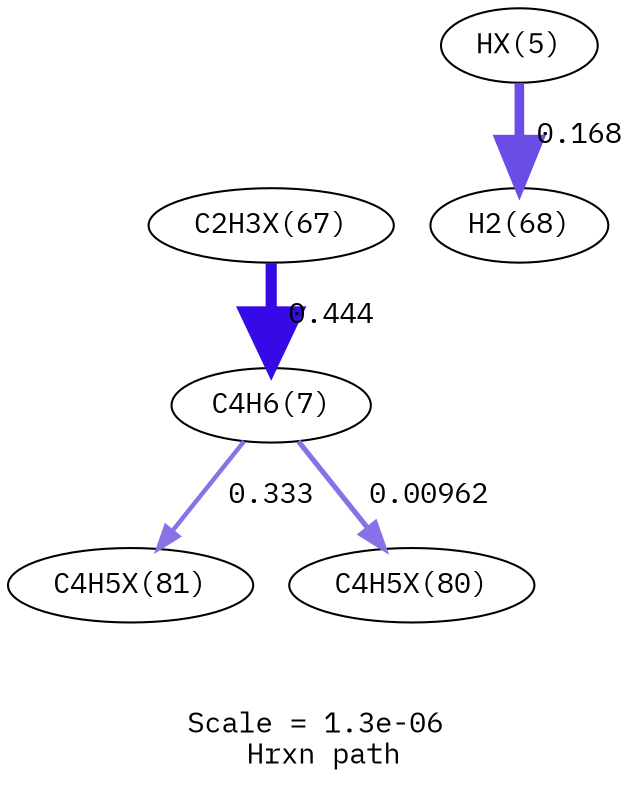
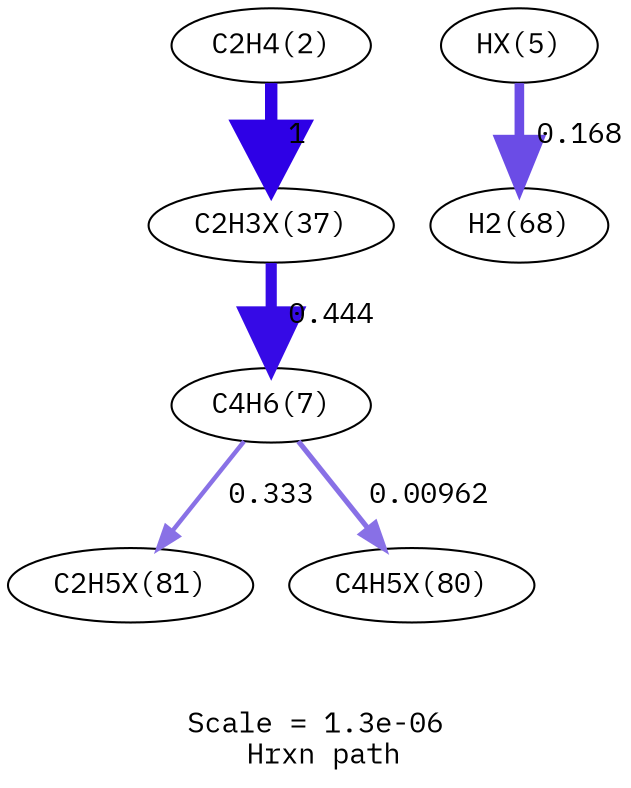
none -> (271, 45)
(271, 225) -> (271, 225)
(131, 585) -> (131, 585)
